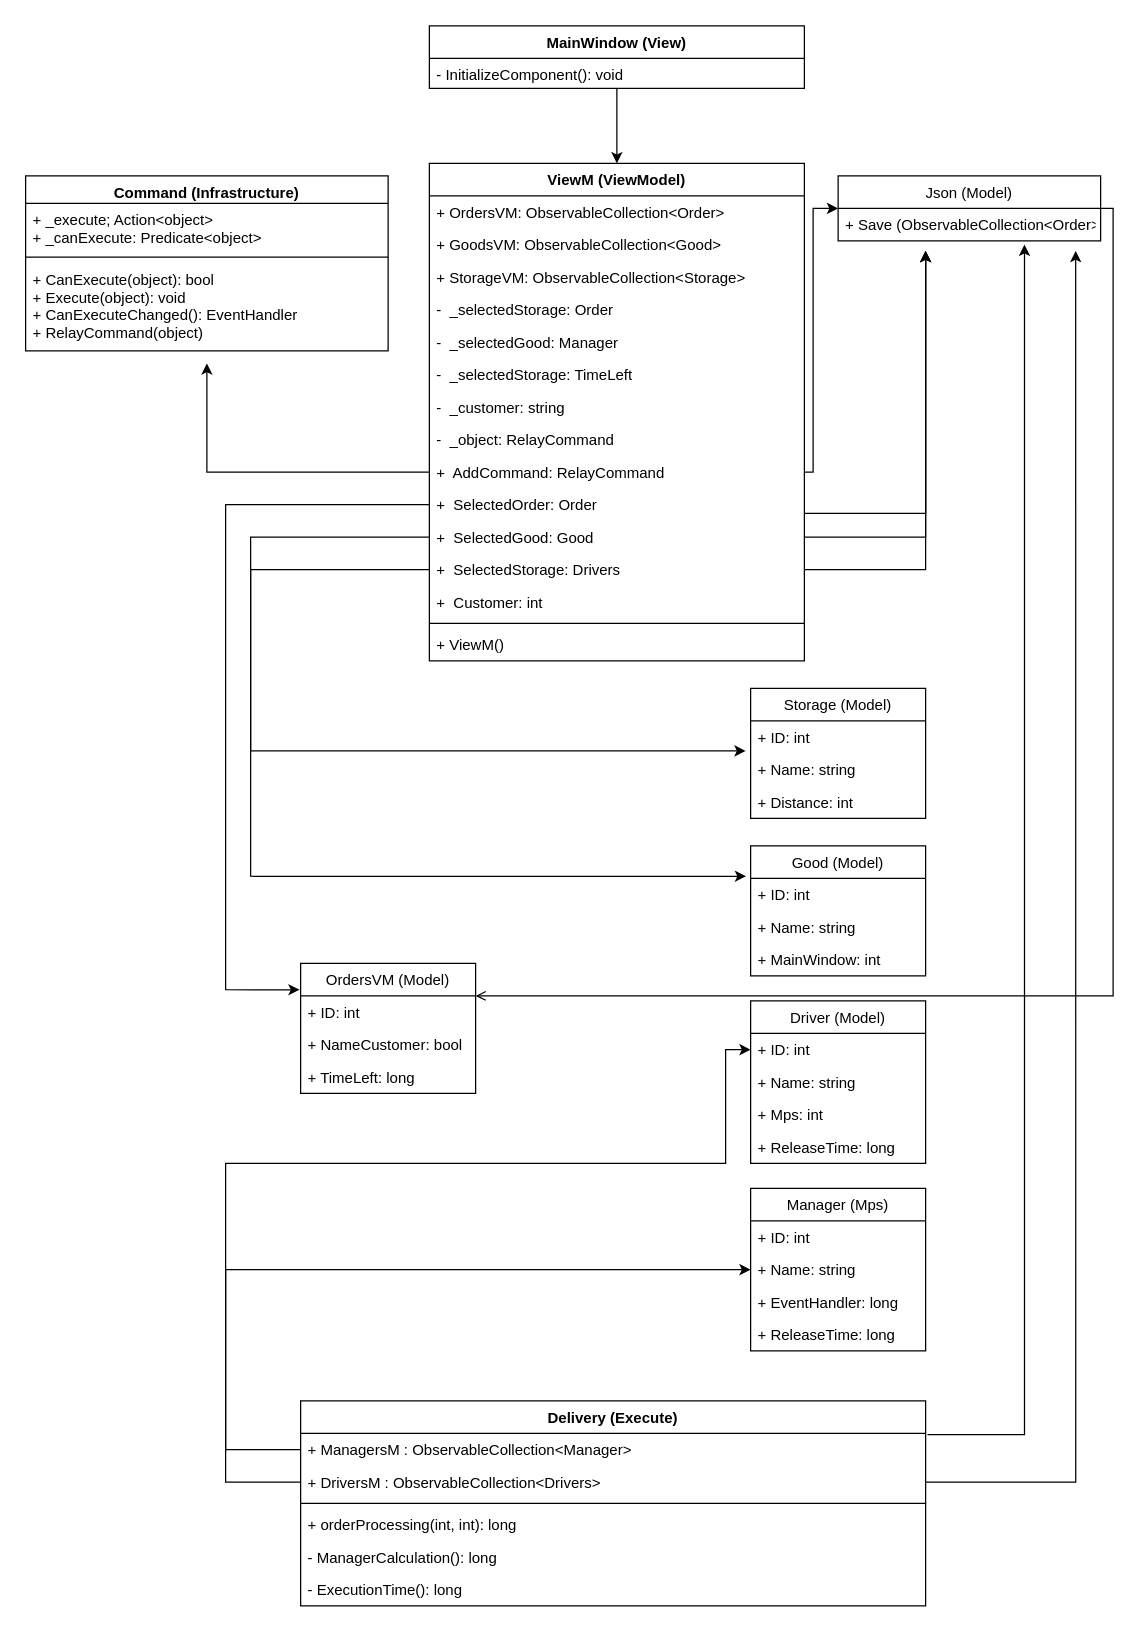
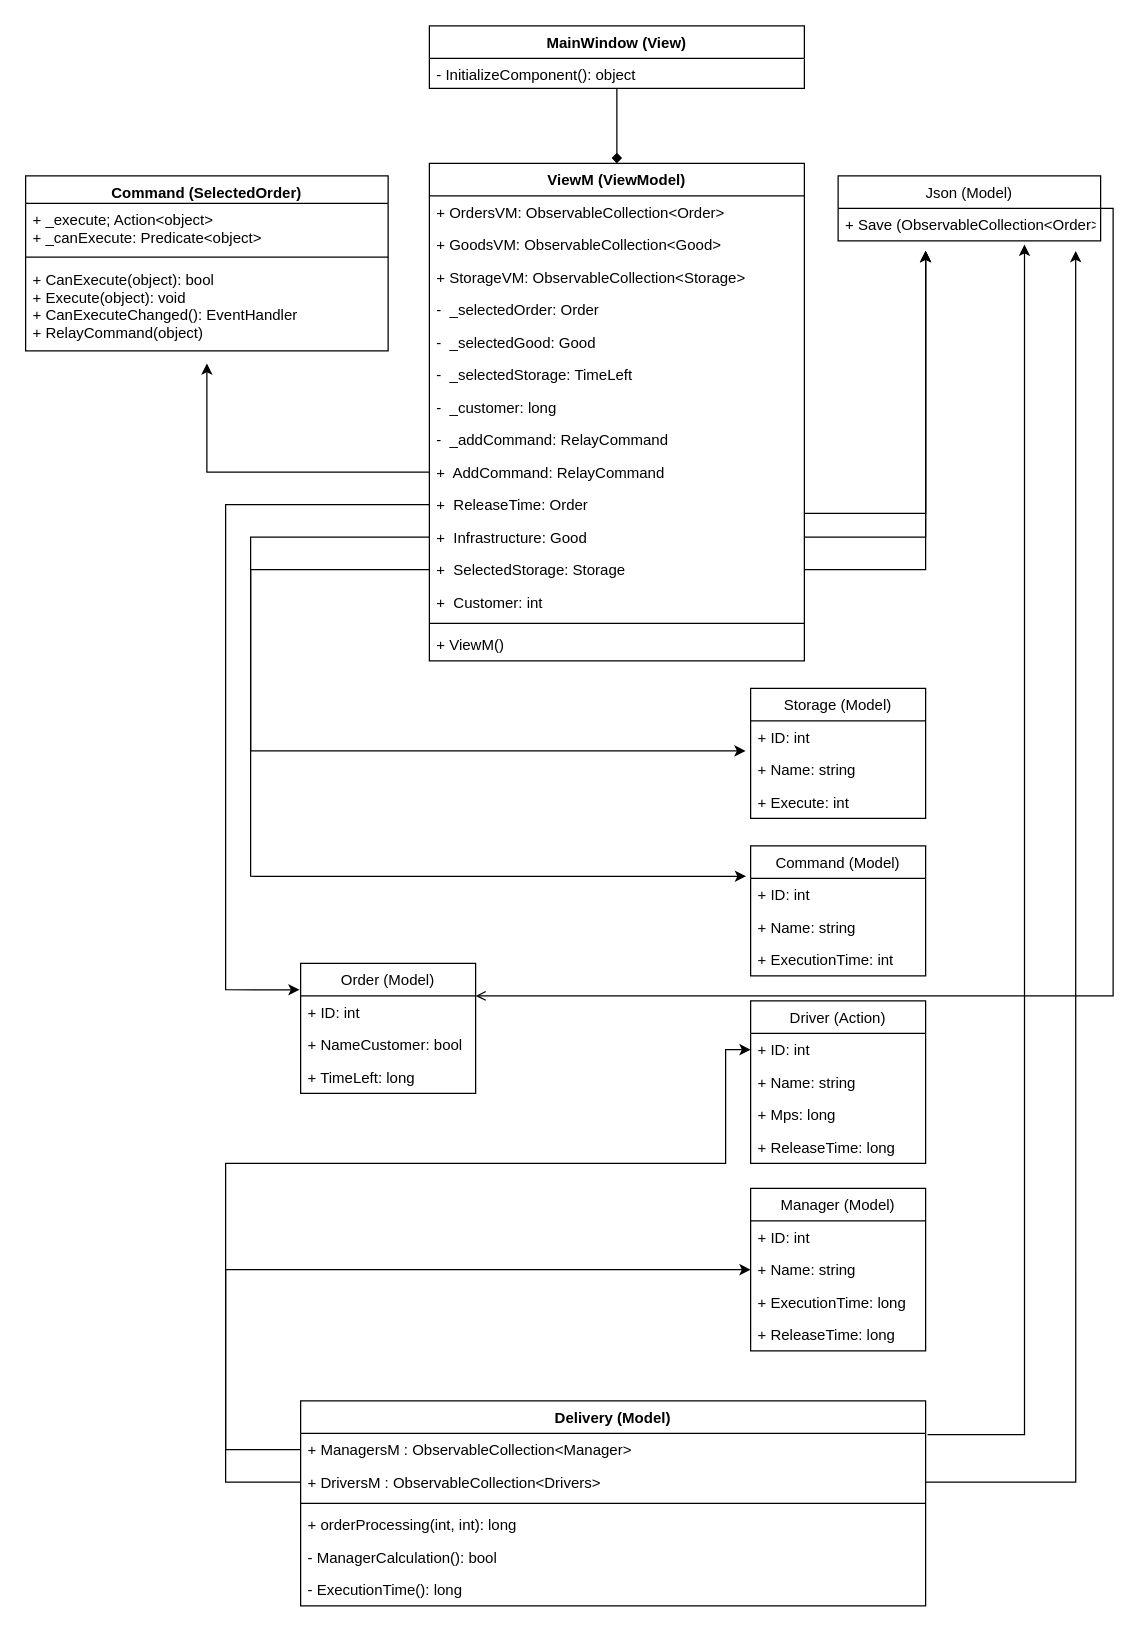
(542, 75) -> (553, 75)
(617, 153) -> (617, 152)
(206, 193) -> (206, 193)
(538, 310) -> (529, 310)
(813, 334) -> none
(533, 343) -> (521, 343)
(512, 408) -> (504, 408)
(529, 440) -> (546, 440)
(525, 505) -> (515, 505)
(517, 538) -> (527, 538)
(540, 570) -> (542, 570)
(811, 803) -> (809, 803)
(838, 863) -> (838, 863)
(817, 960) -> (830, 960)
(388, 980) -> (388, 980)
(838, 1018) -> (838, 1018)
(792, 1115) -> (796, 1115)
(838, 1205) -> (838, 1205)
(832, 1303) -> (834, 1303)
(613, 1418) -> (613, 1418)
(411, 1558) -> (411, 1558)
